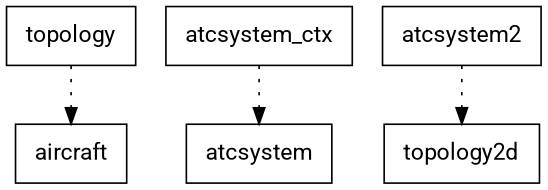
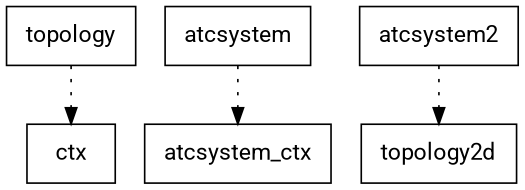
(259, 87) -> (238, 87)
(71, 154) -> (71, 154)
